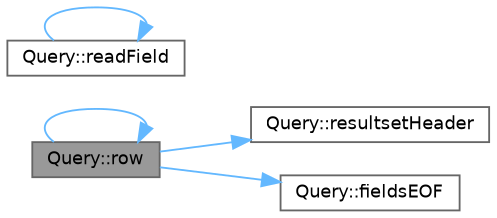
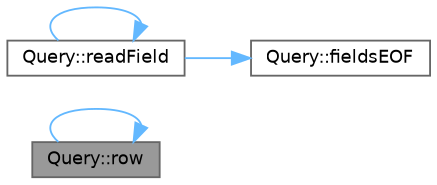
(370, 125) -> none
(211, 174) -> (208, 58)
